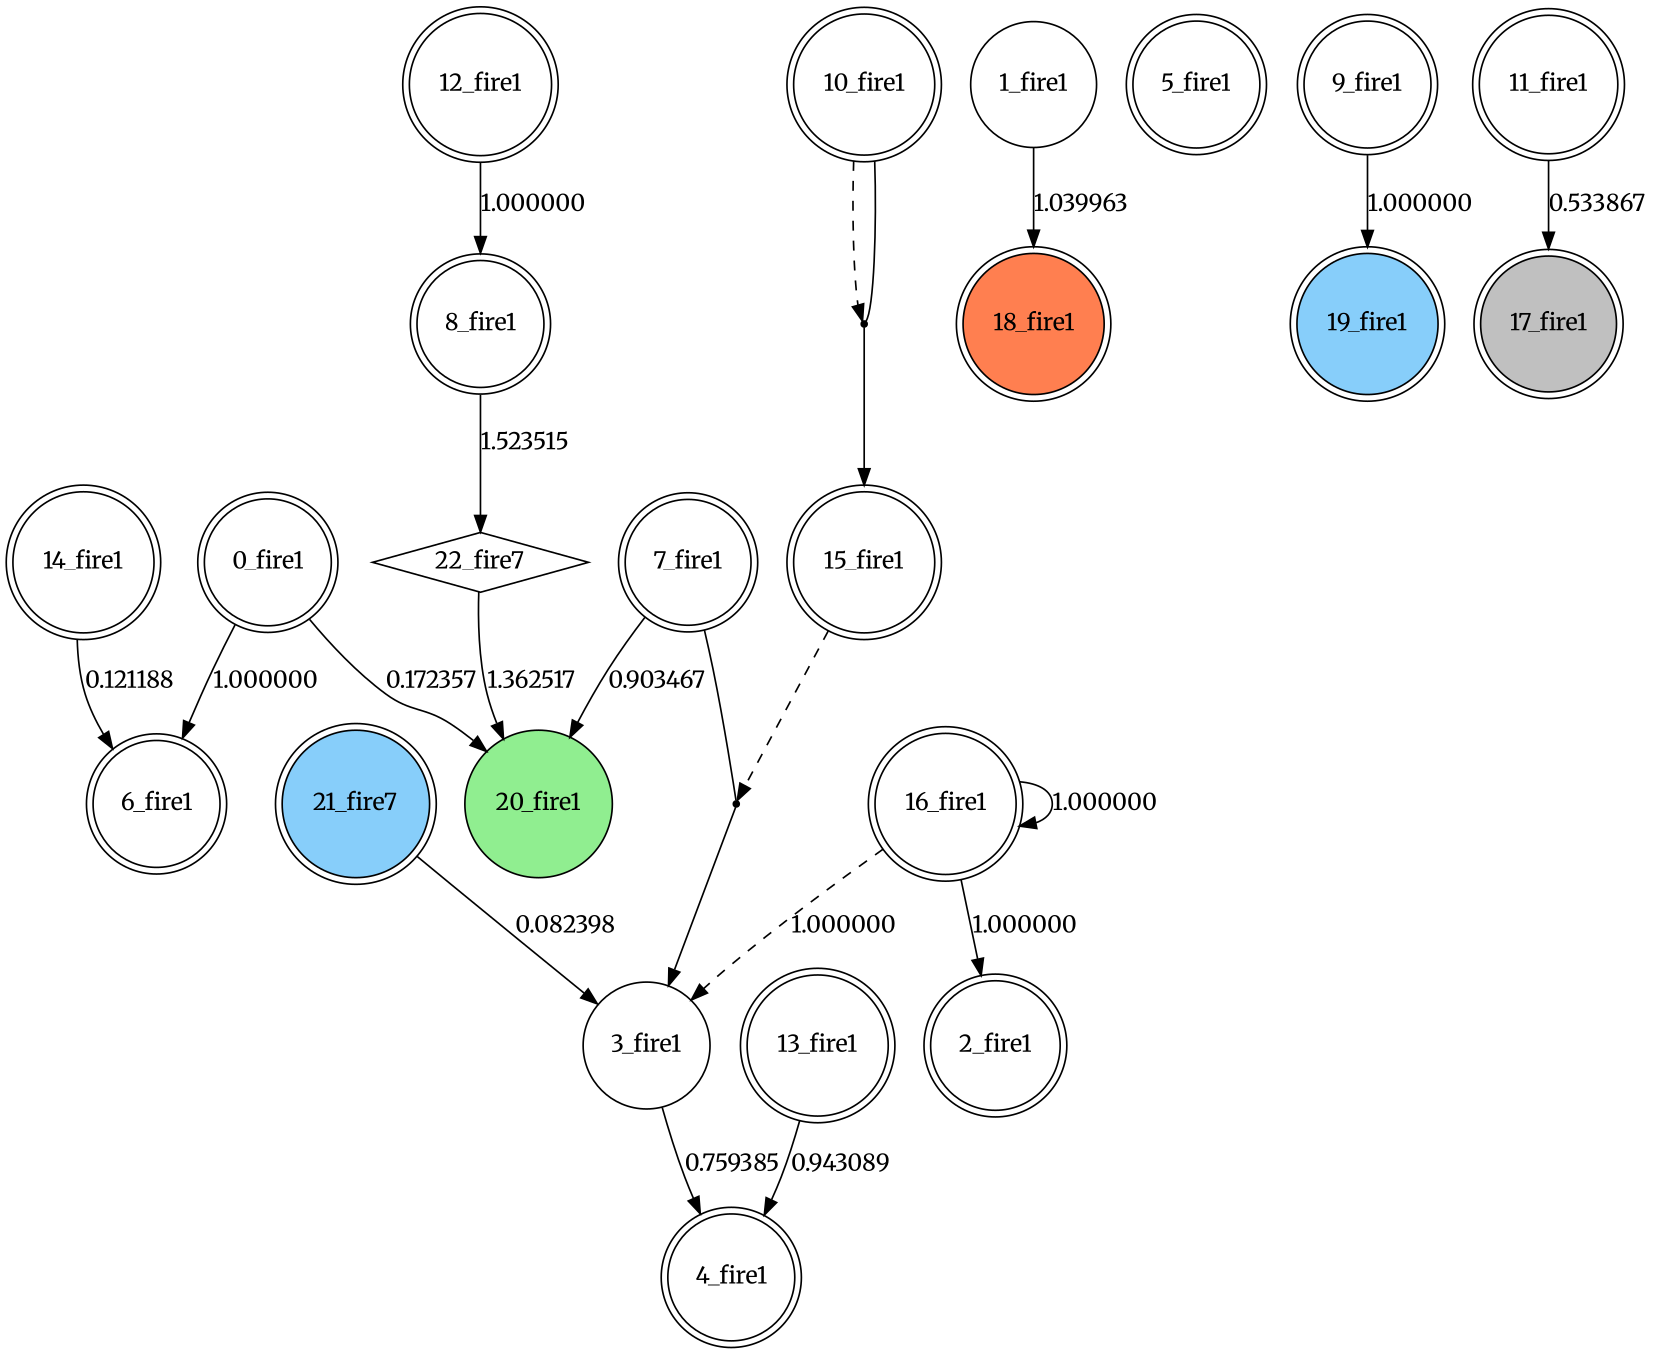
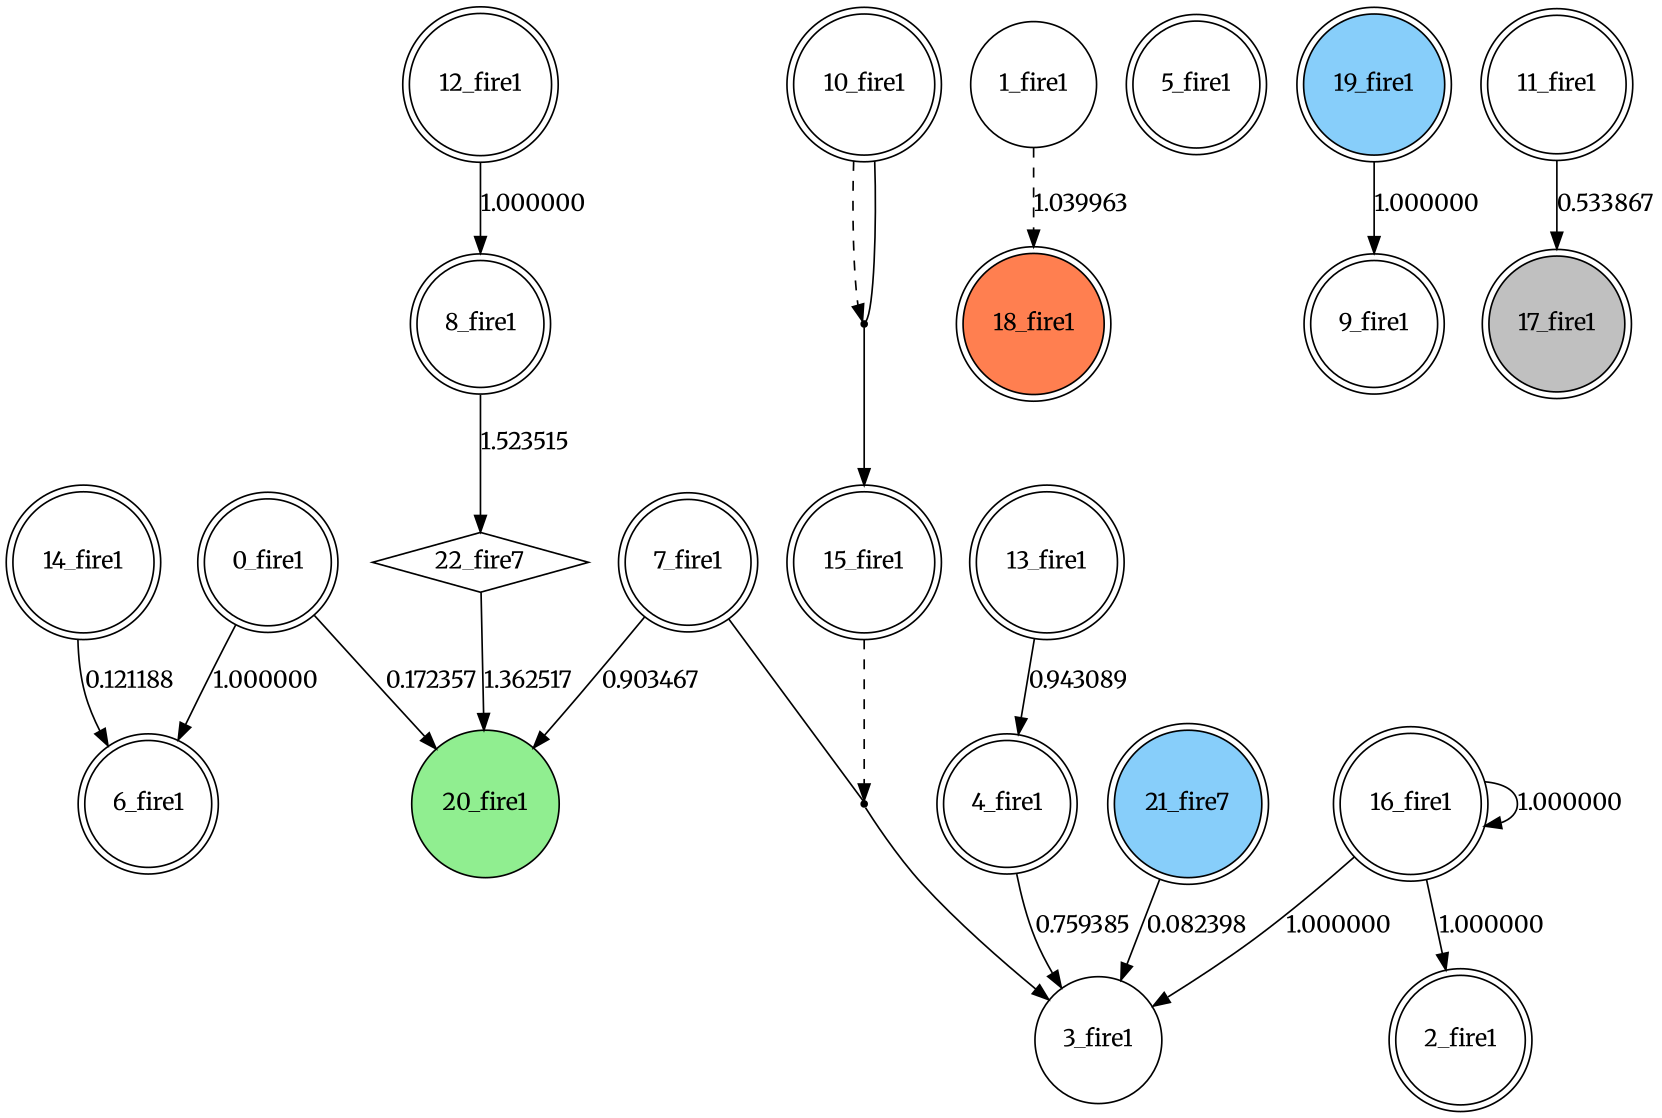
(1034, 189) -> (1034, 189)
(1368, 193) -> (1374, 199)
(792, 917) -> (1264, 931)
(676, 1153) -> (1030, 925)
